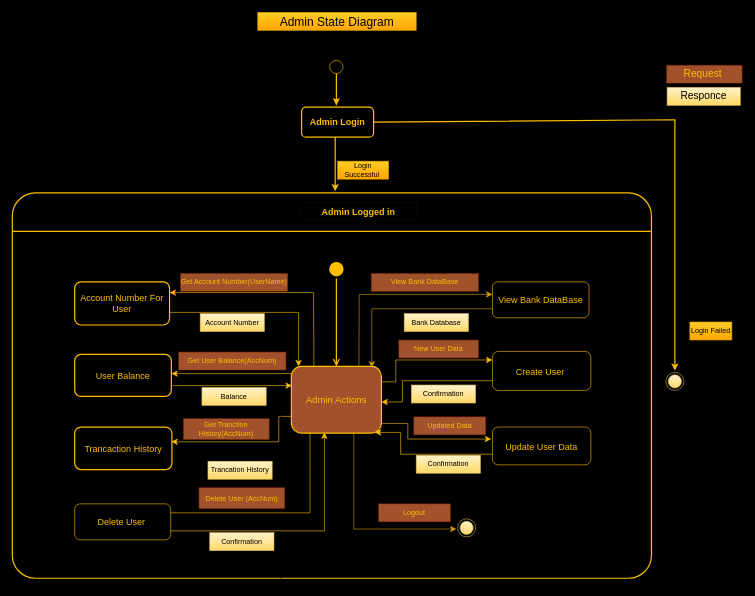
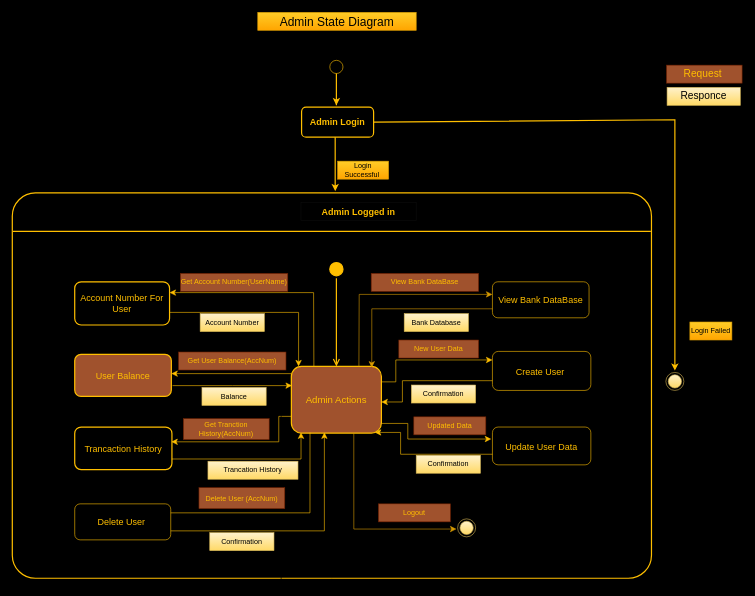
(123, 375) -> (123, 375)
none -> (285, 459)
(240, 470) -> (253, 470)
